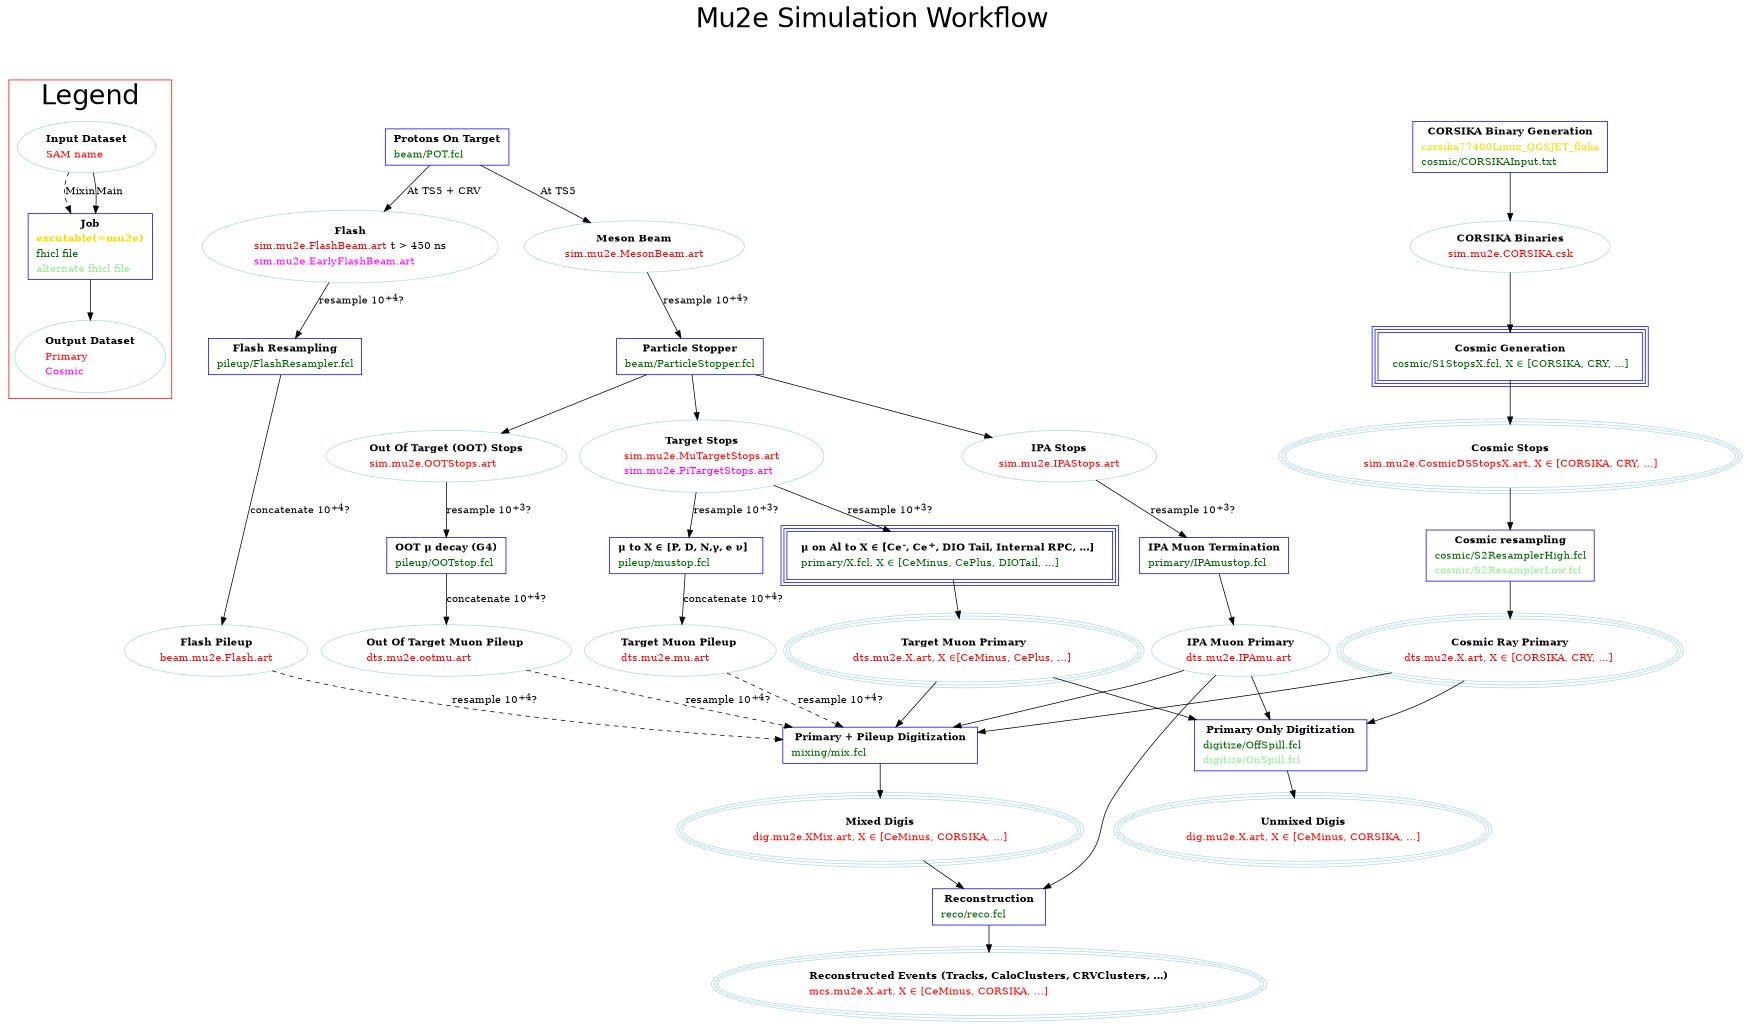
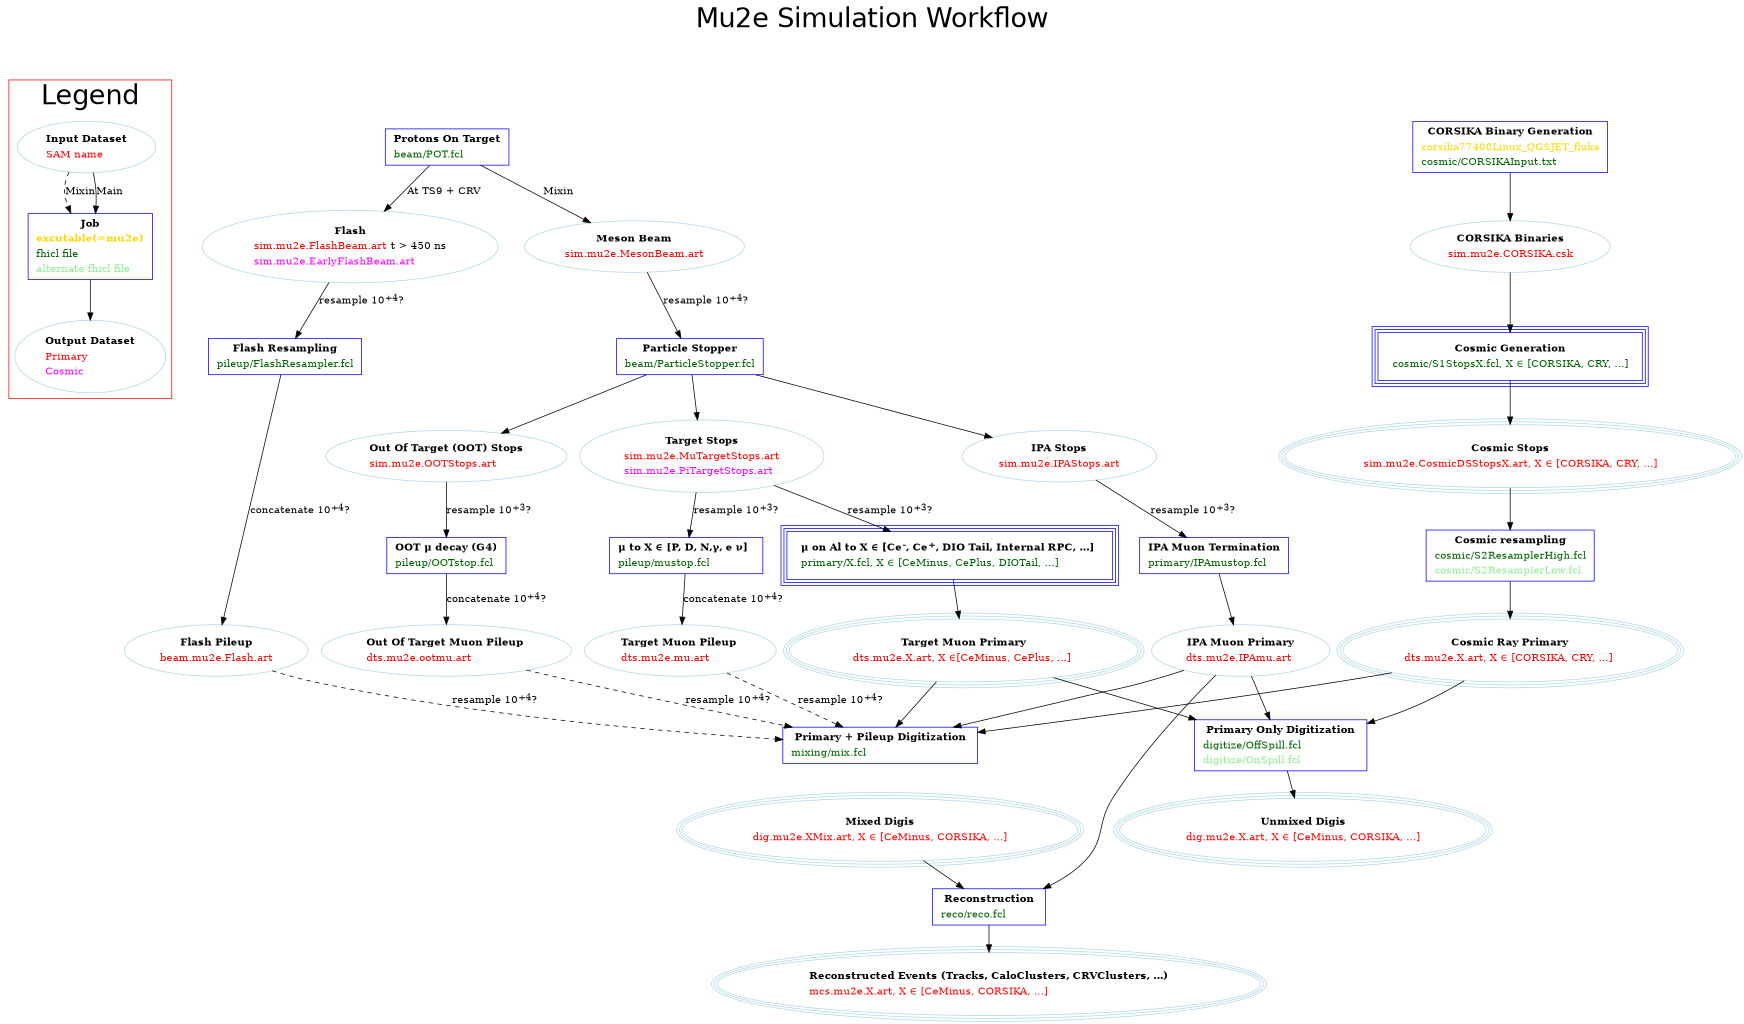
(444, 192) -> (444, 192)
(559, 192) -> (559, 192)
(880, 777) -> none
